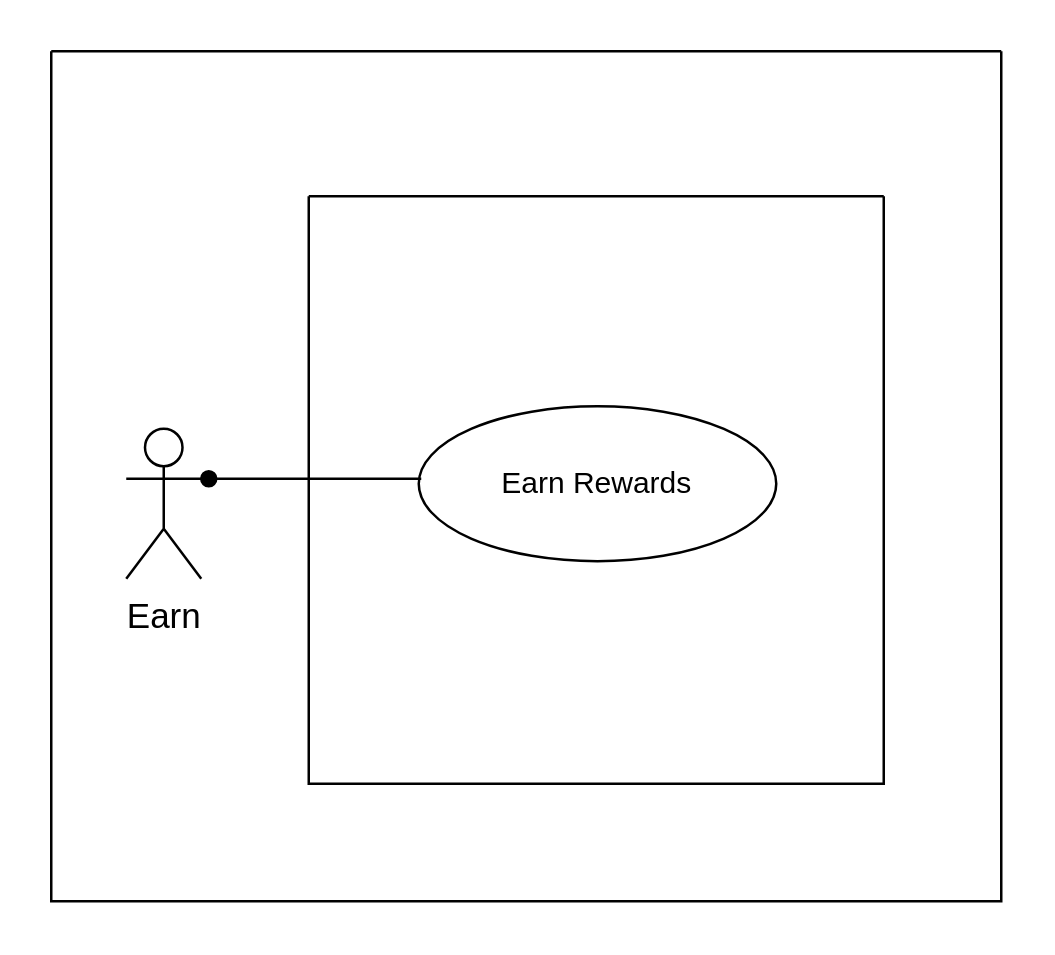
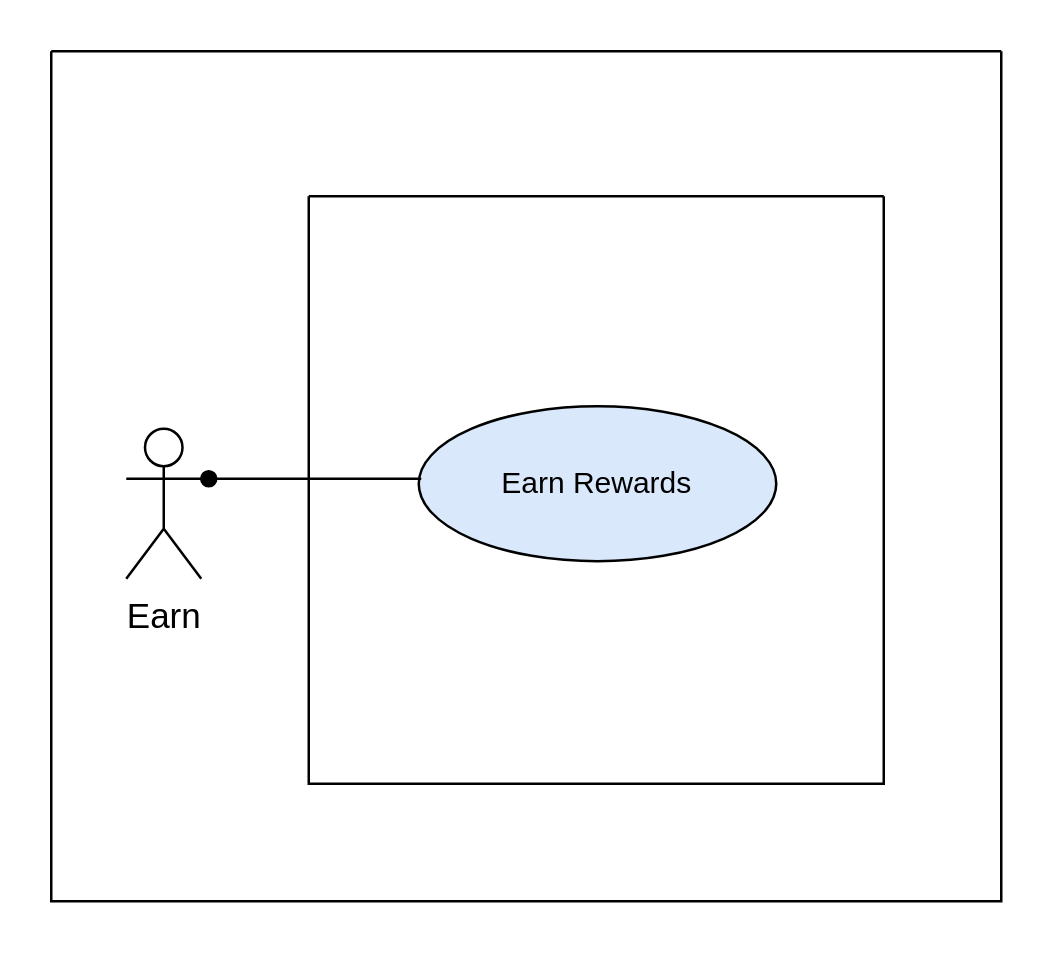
(598, 484) -> (598, 484)
